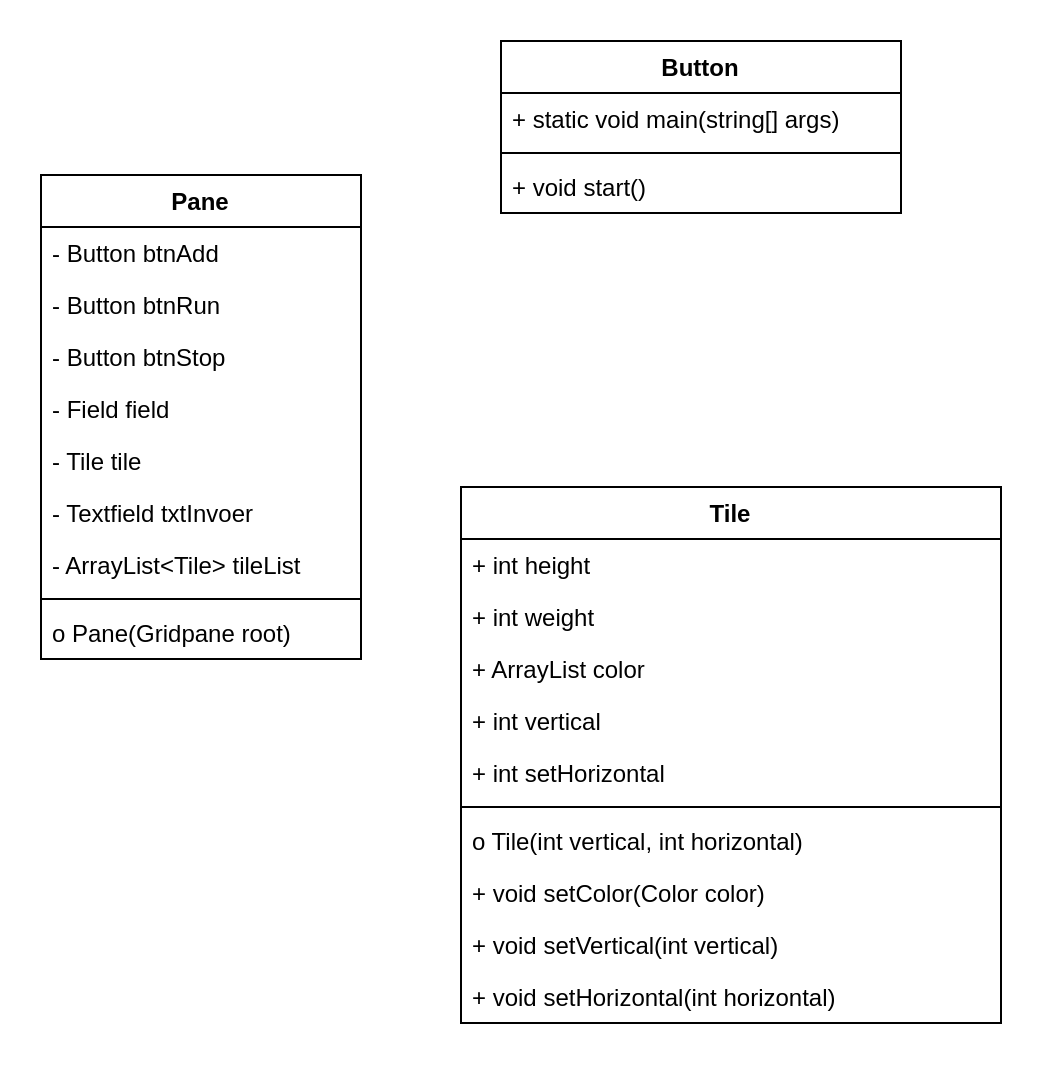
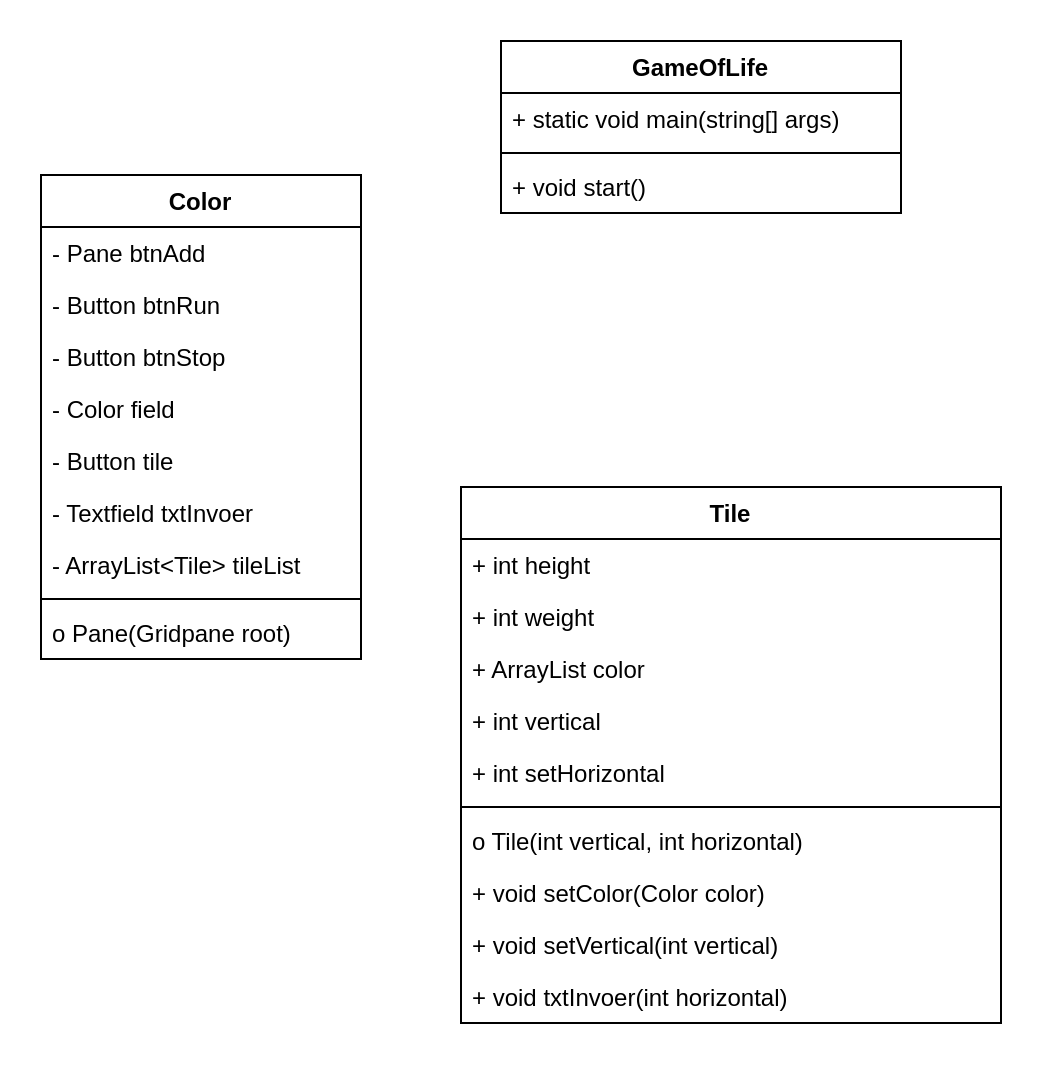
(700, 68) -> (700, 68)
(200, 202) -> (200, 202)
(147, 254) -> (133, 254)
(121, 410) -> (124, 410)
(107, 462) -> (127, 462)
(686, 998) -> (665, 998)
